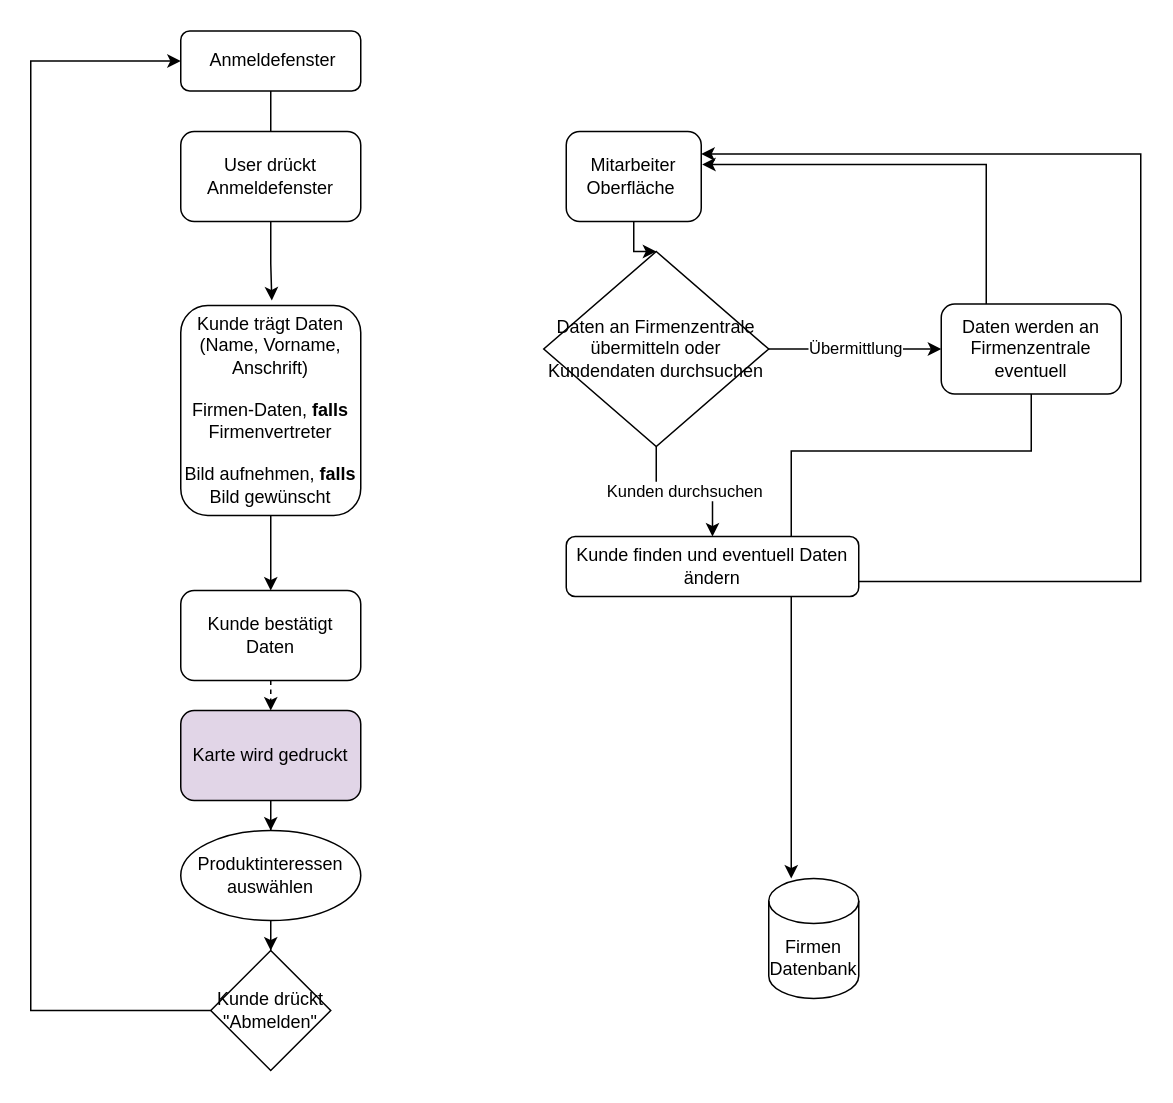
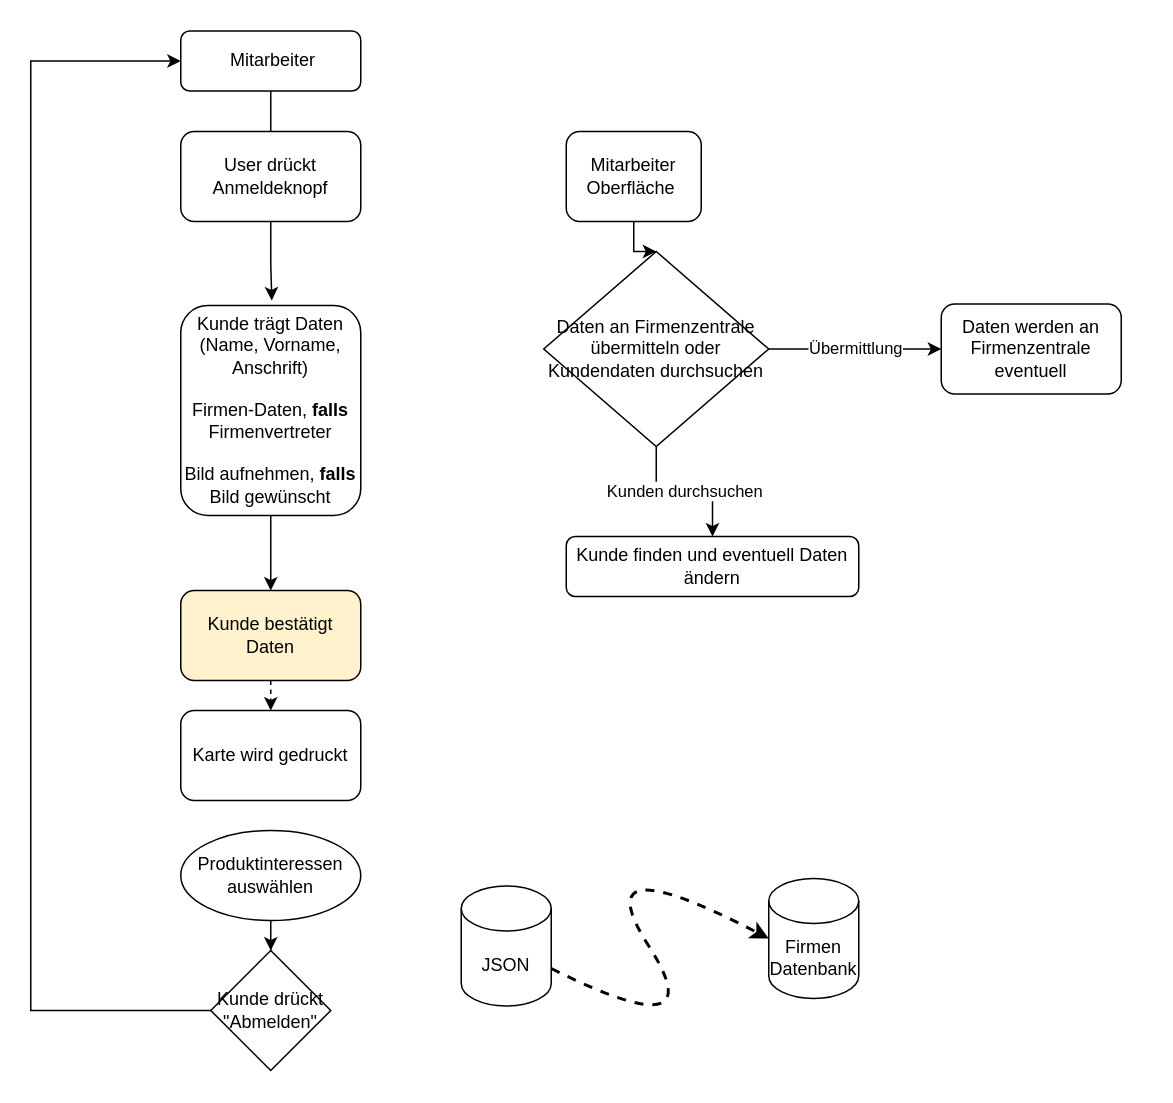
(271, 61) -> (271, 61)
(919, 164) -> none
(271, 176) -> (271, 176)
(1141, 294) -> none
(897, 451) -> none
(271, 635) -> (271, 635)
(271, 755) -> (271, 755)
(271, 820) -> none
none -> (646, 941)
none -> (506, 946)
